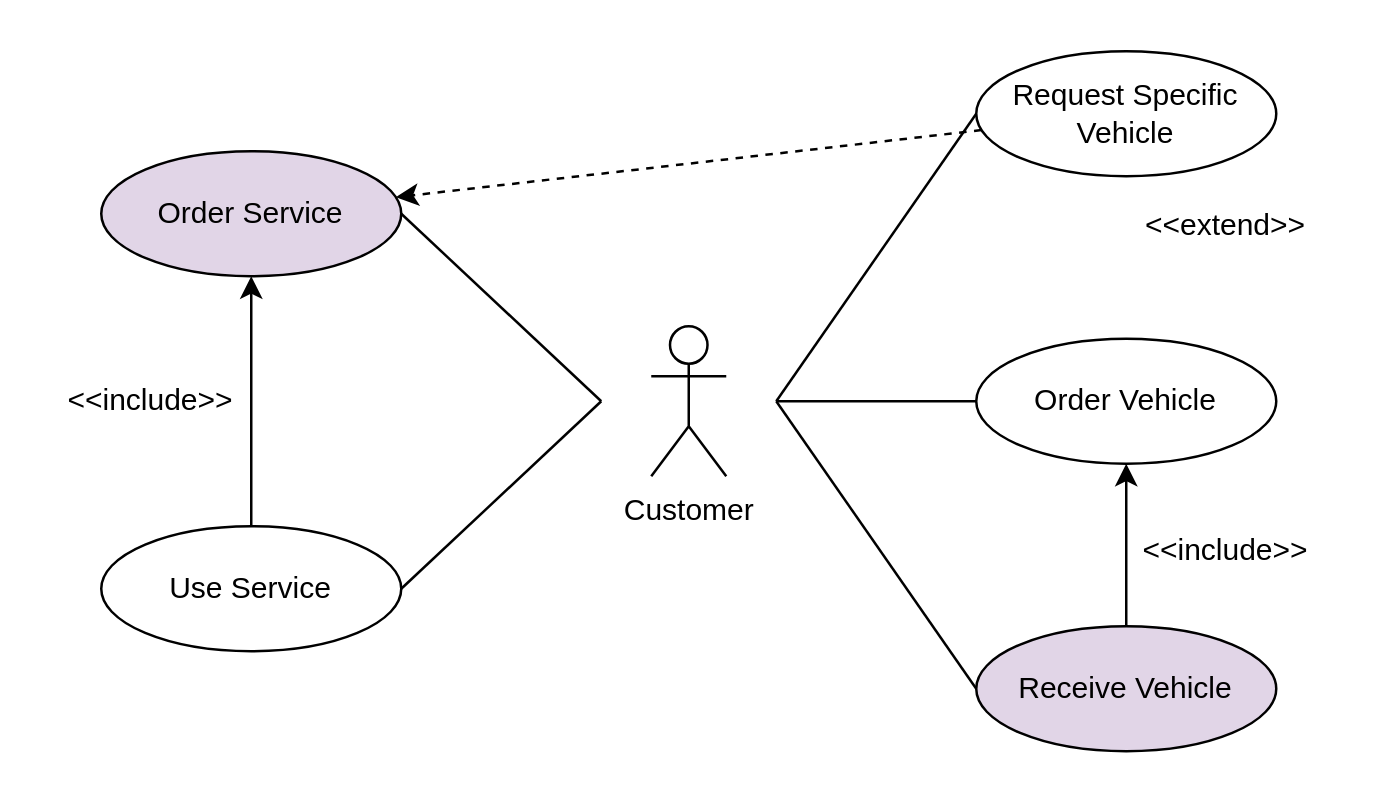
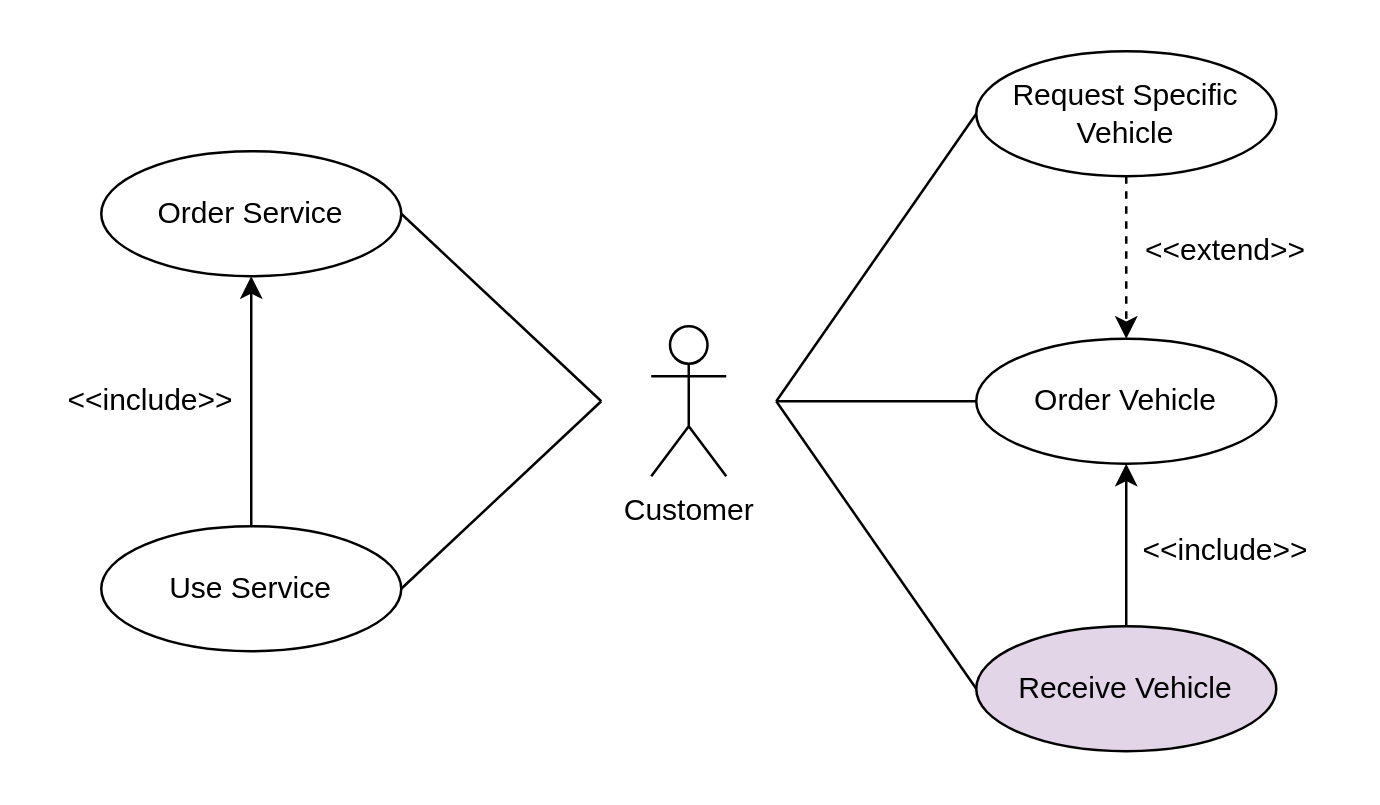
(684, 164) -> (1126, 250)
(251, 214) -> (251, 214)
(1226, 226) -> (1226, 251)
